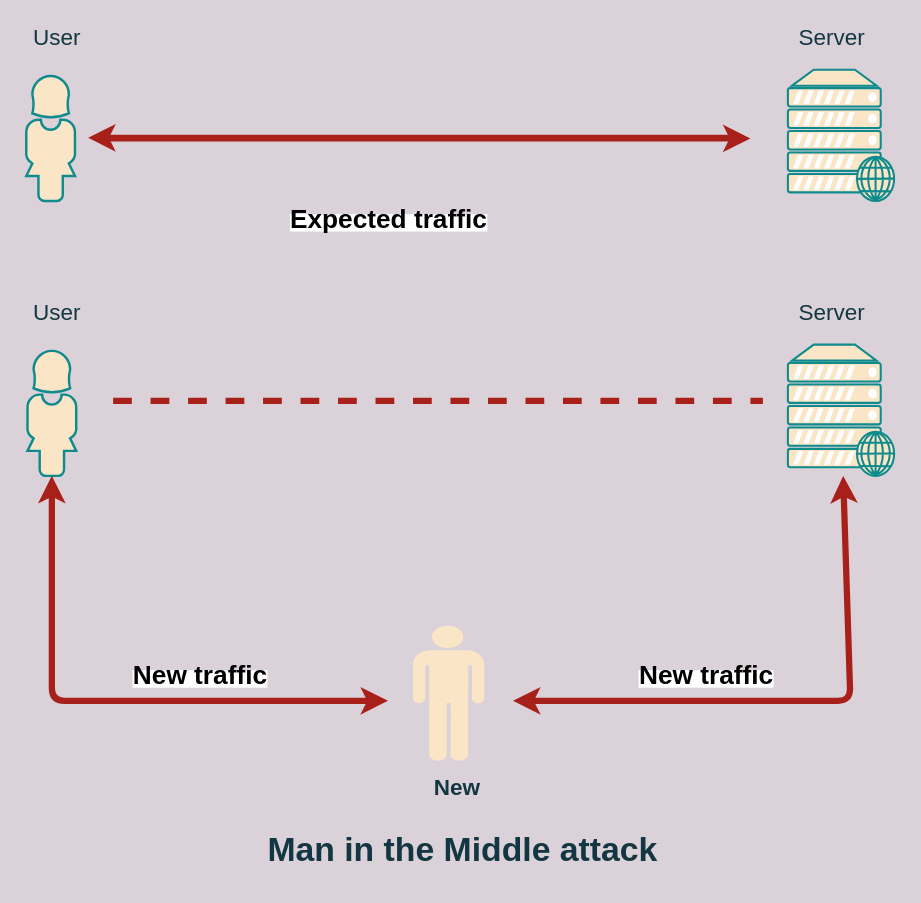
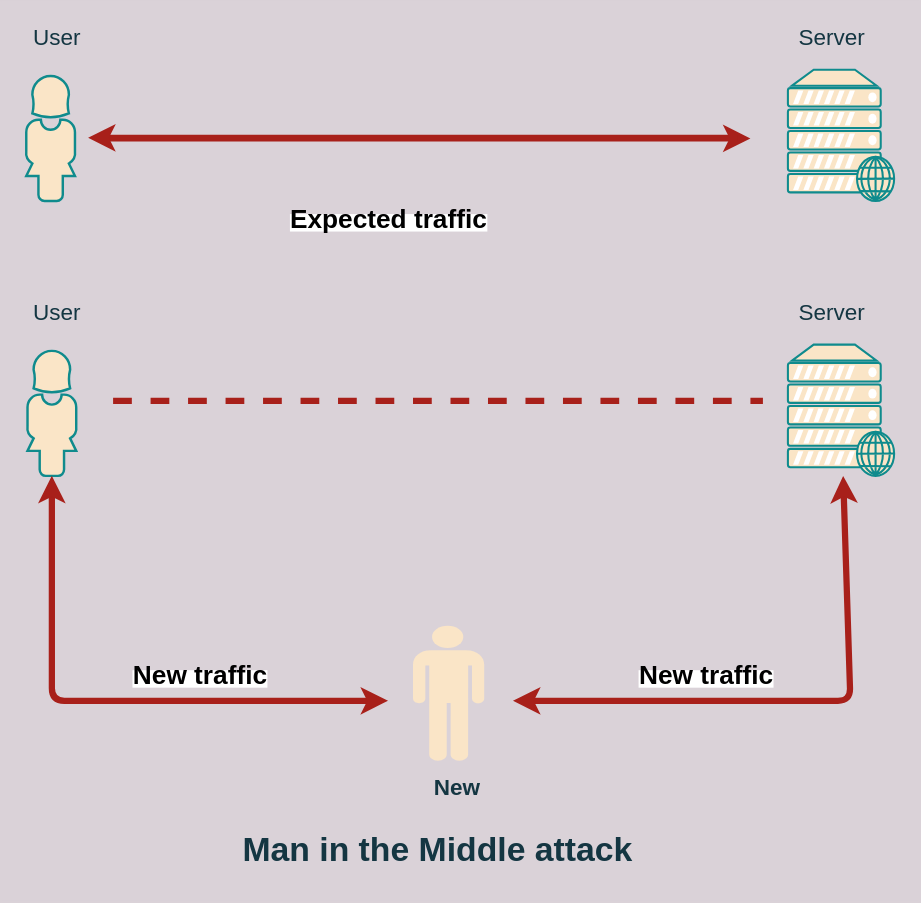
(463, 851) -> (438, 851)
